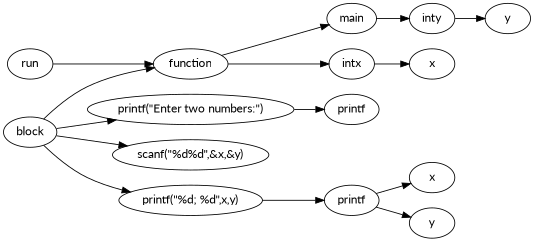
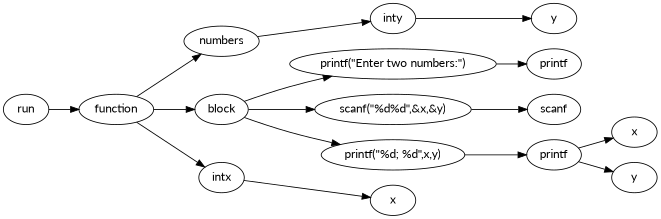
(352, 19) -> (222, 41)
(91, 85) -> (170, 109)
none -> (554, 109)
